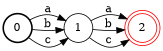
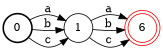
(142, 28) -> (142, 28)
